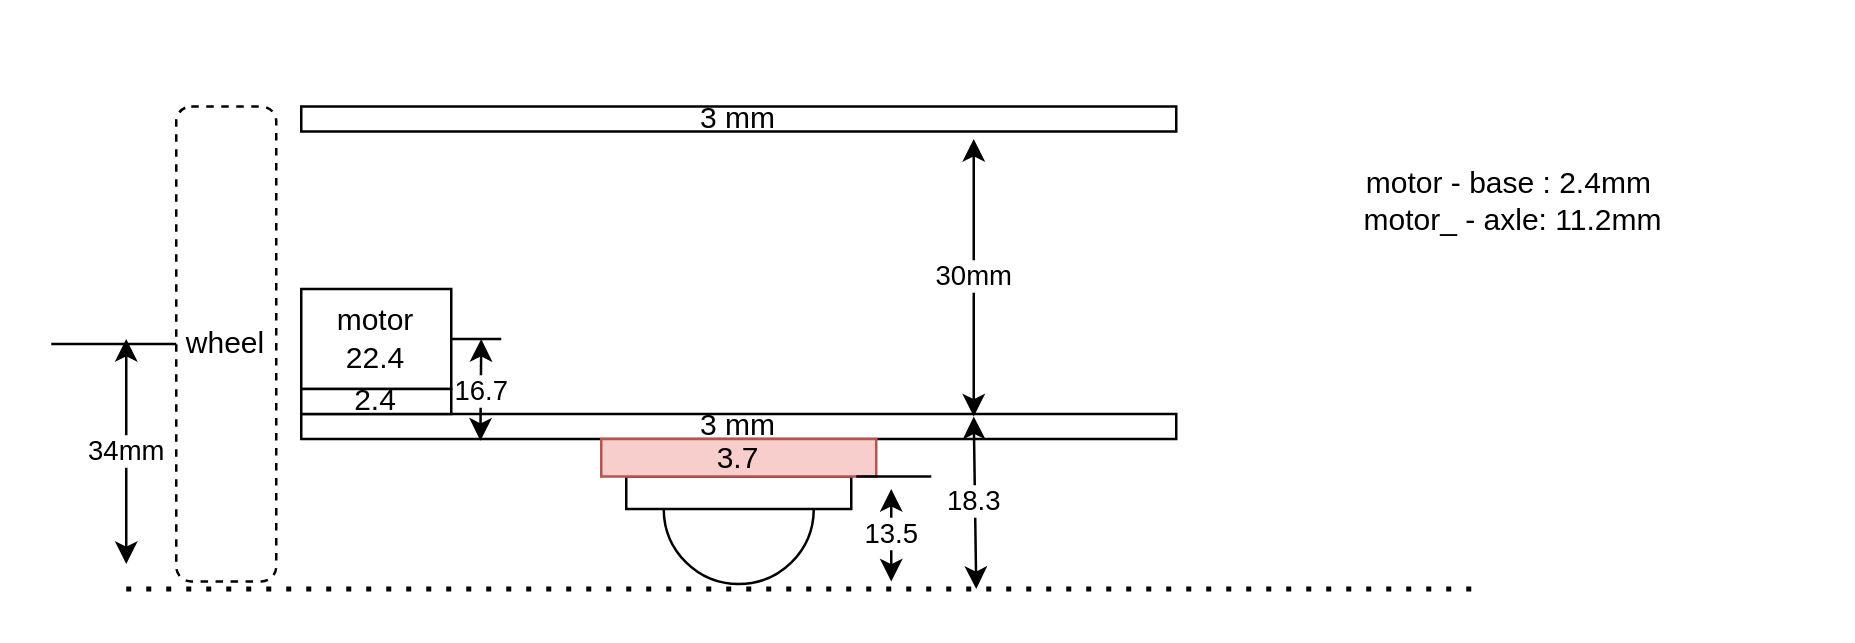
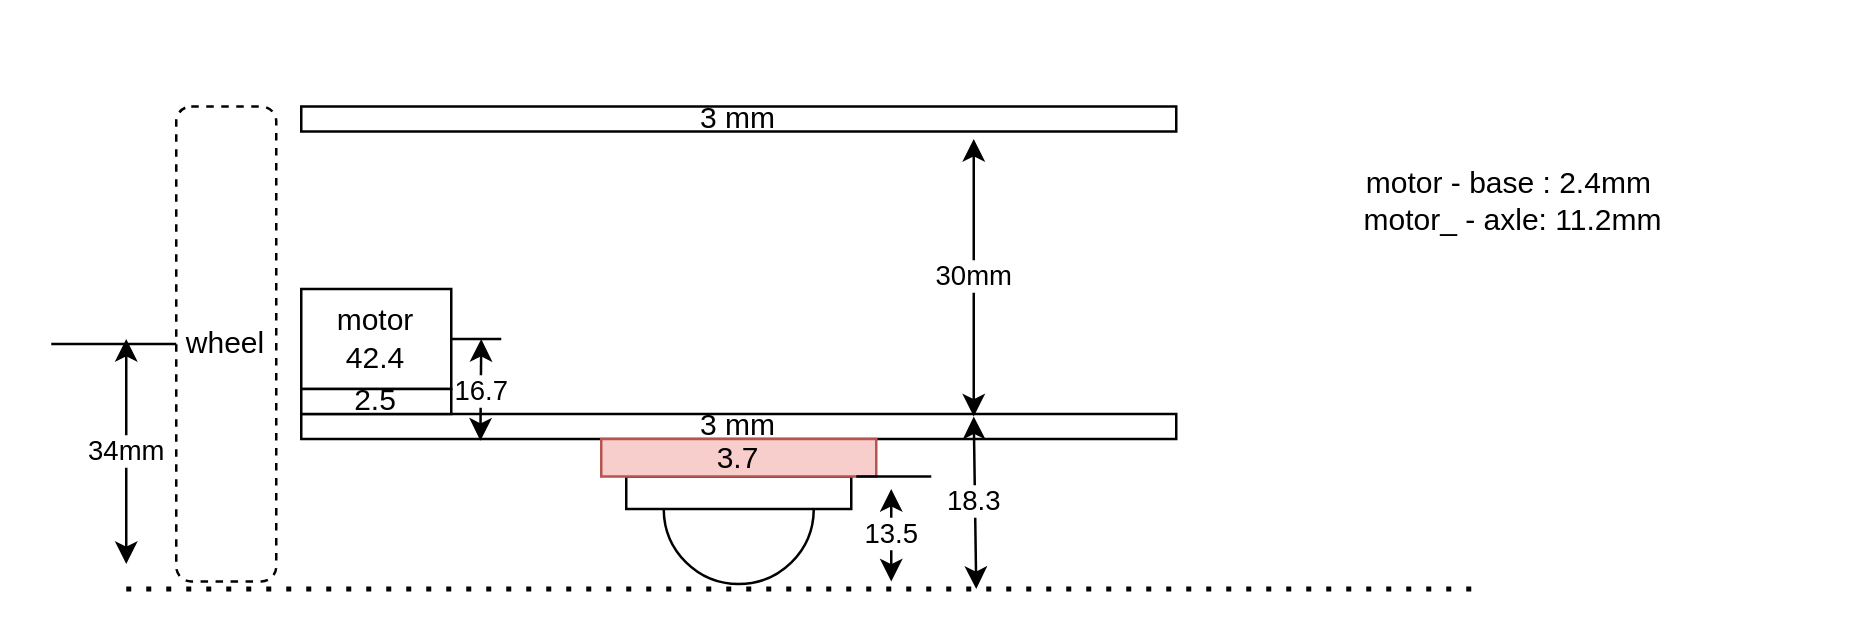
(376, 339) -> (376, 339)
(376, 401) -> (376, 401)
